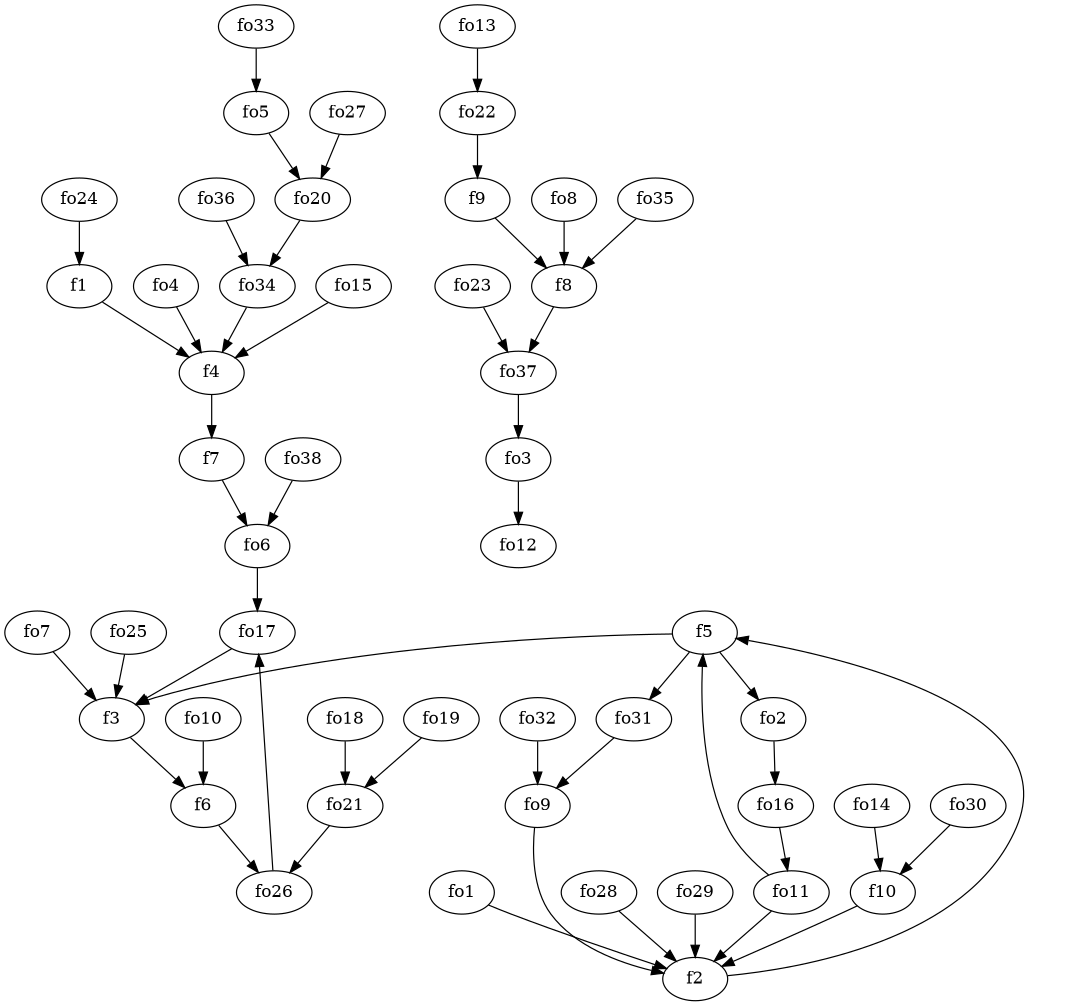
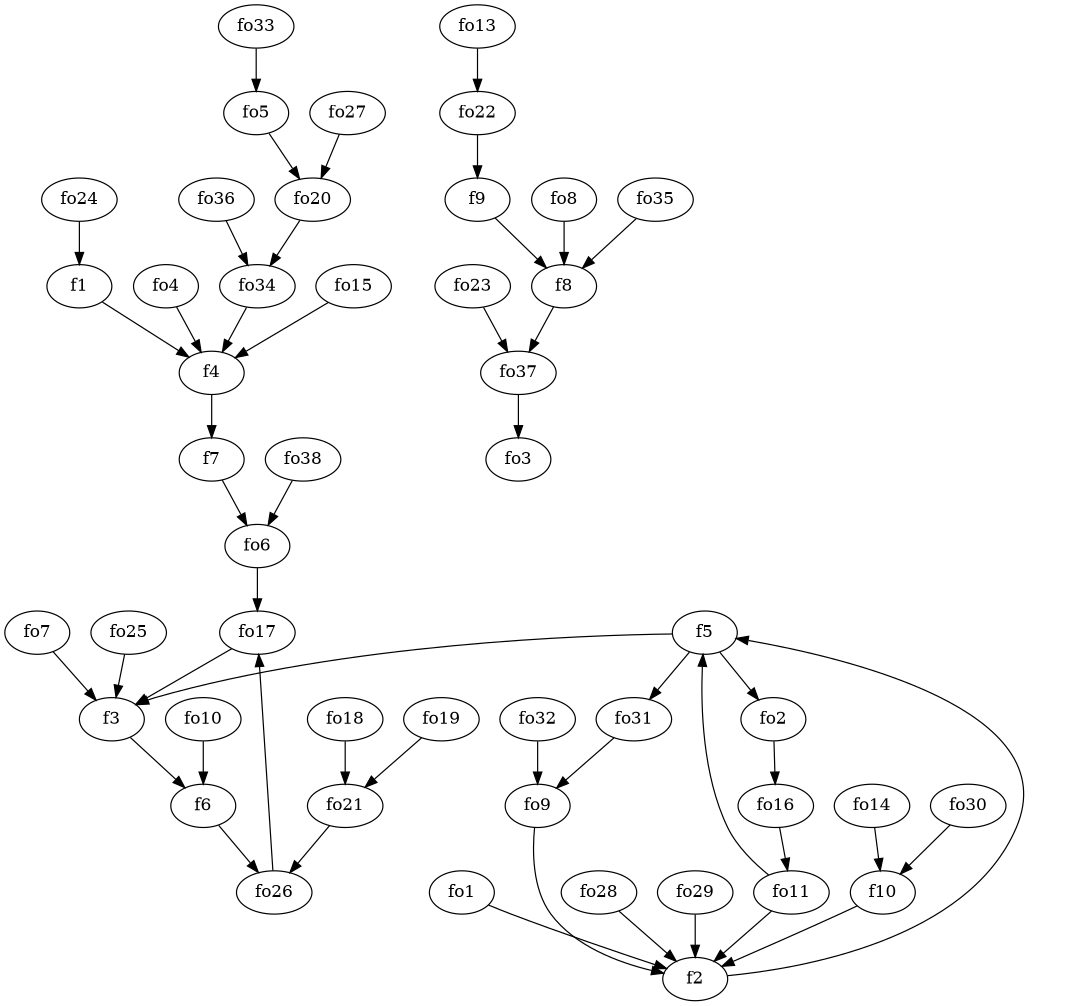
(518, 546) -> none
